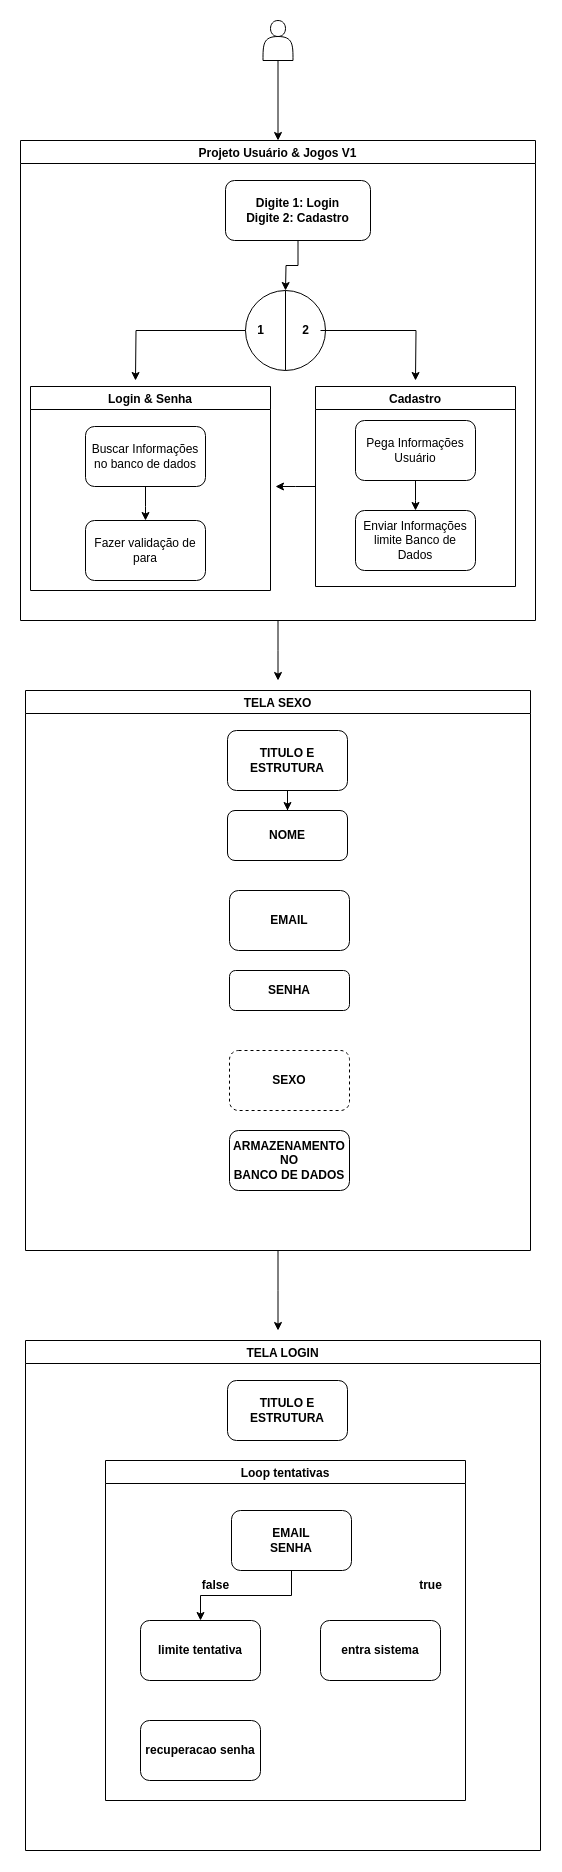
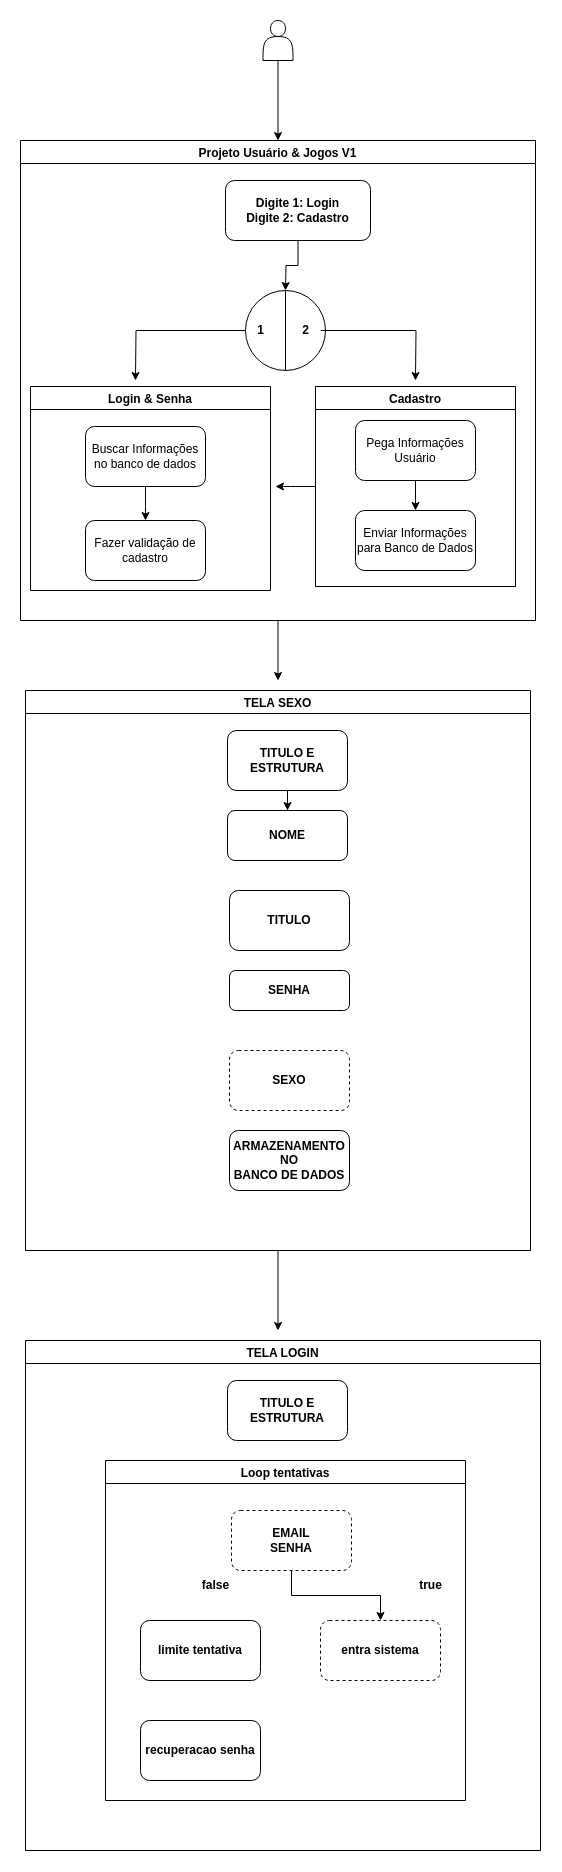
(416, 541) -> (416, 541)
(146, 551) -> (146, 551)
(290, 921) -> (290, 921)
(292, 1541) -> (292, 1541)
(239, 1596) -> (344, 1596)
(381, 1651) -> (381, 1651)
